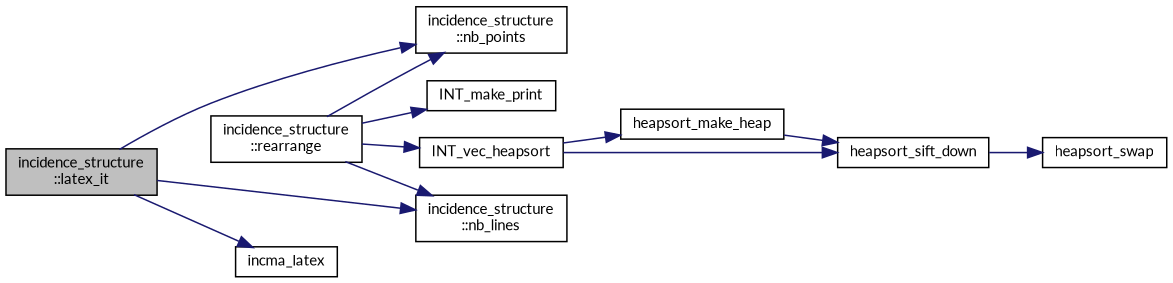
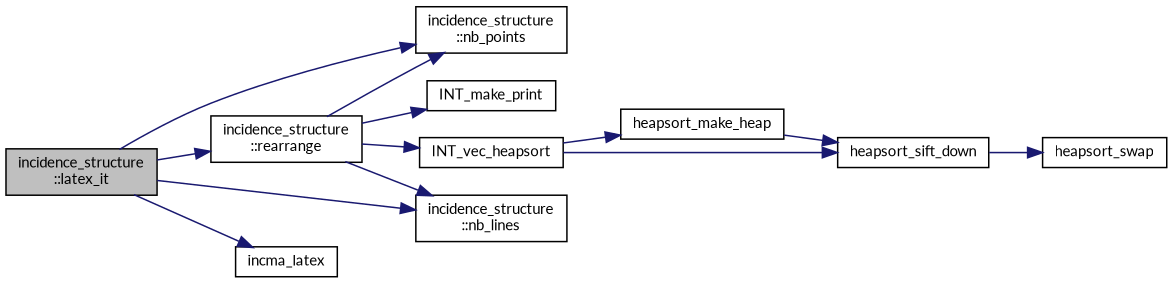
none -> (176, 157)
